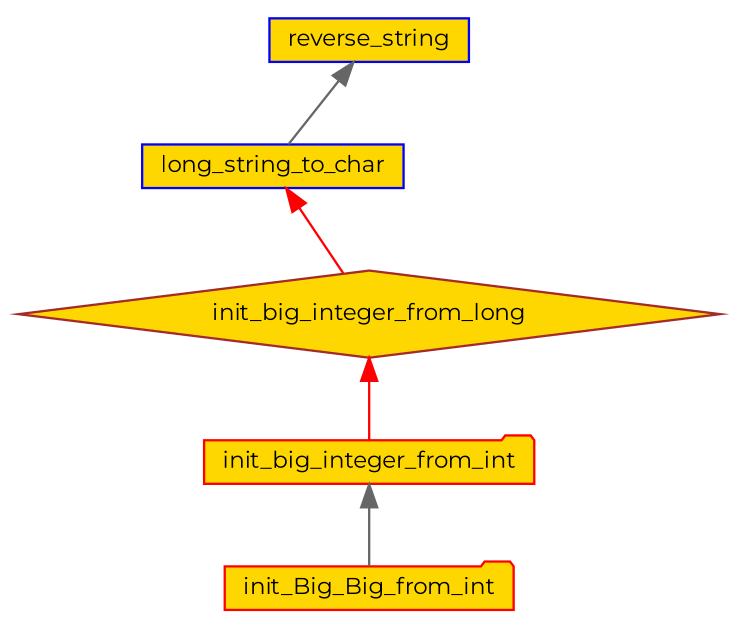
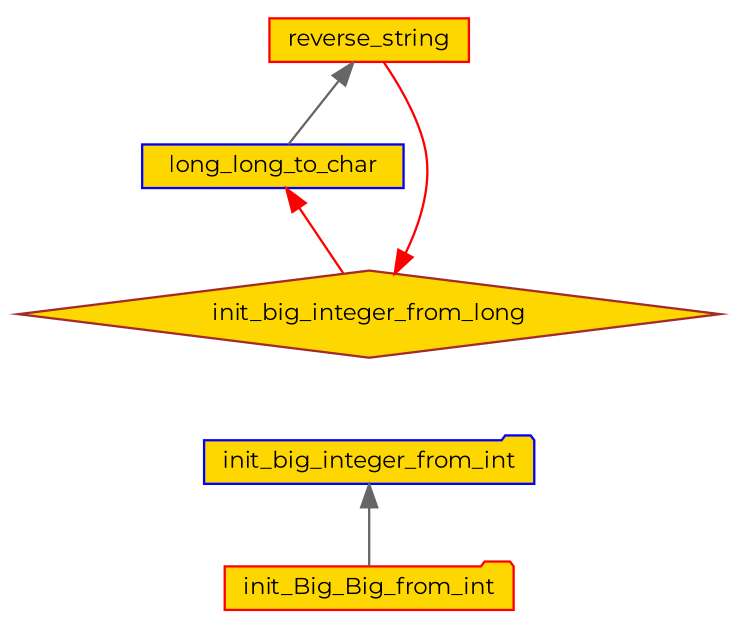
(369, 40) -> (369, 40)
(273, 166) -> (273, 166)
(369, 411) -> (426, 155)
(369, 462) -> (369, 462)
